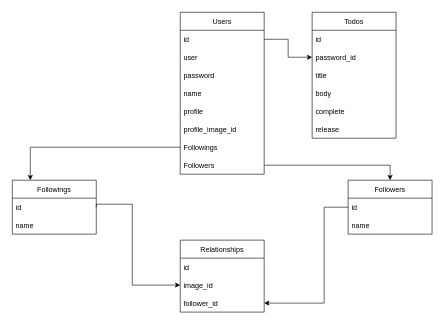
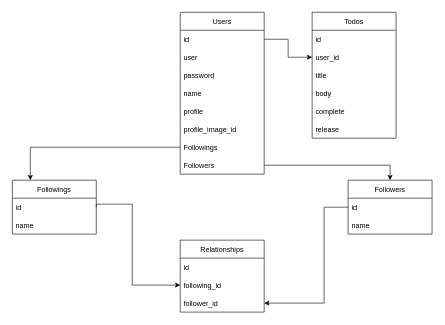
(337, 58) -> (329, 58)
(198, 286) -> (204, 286)
